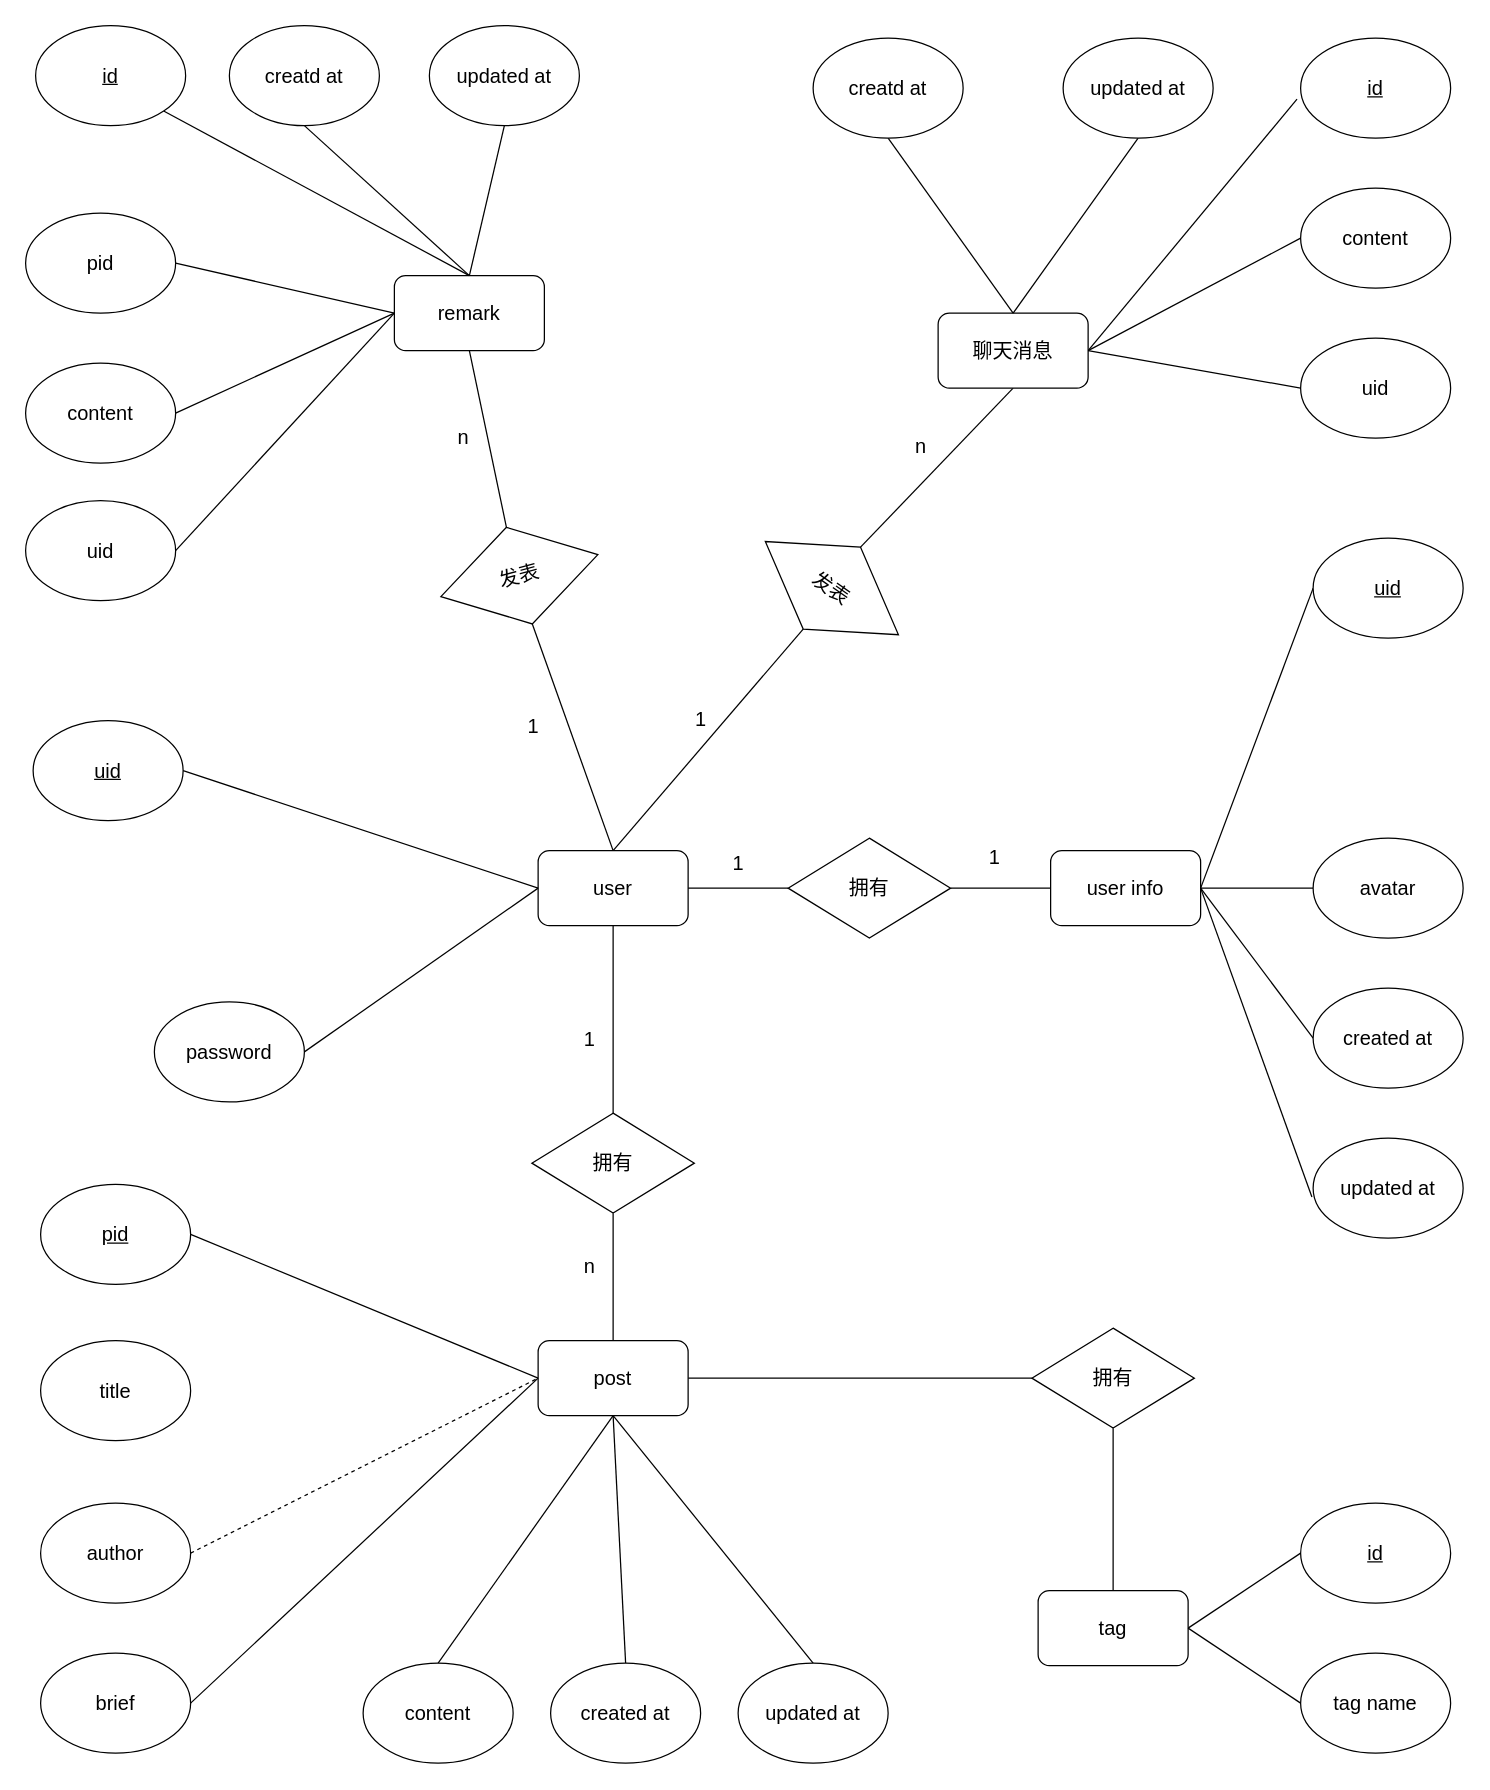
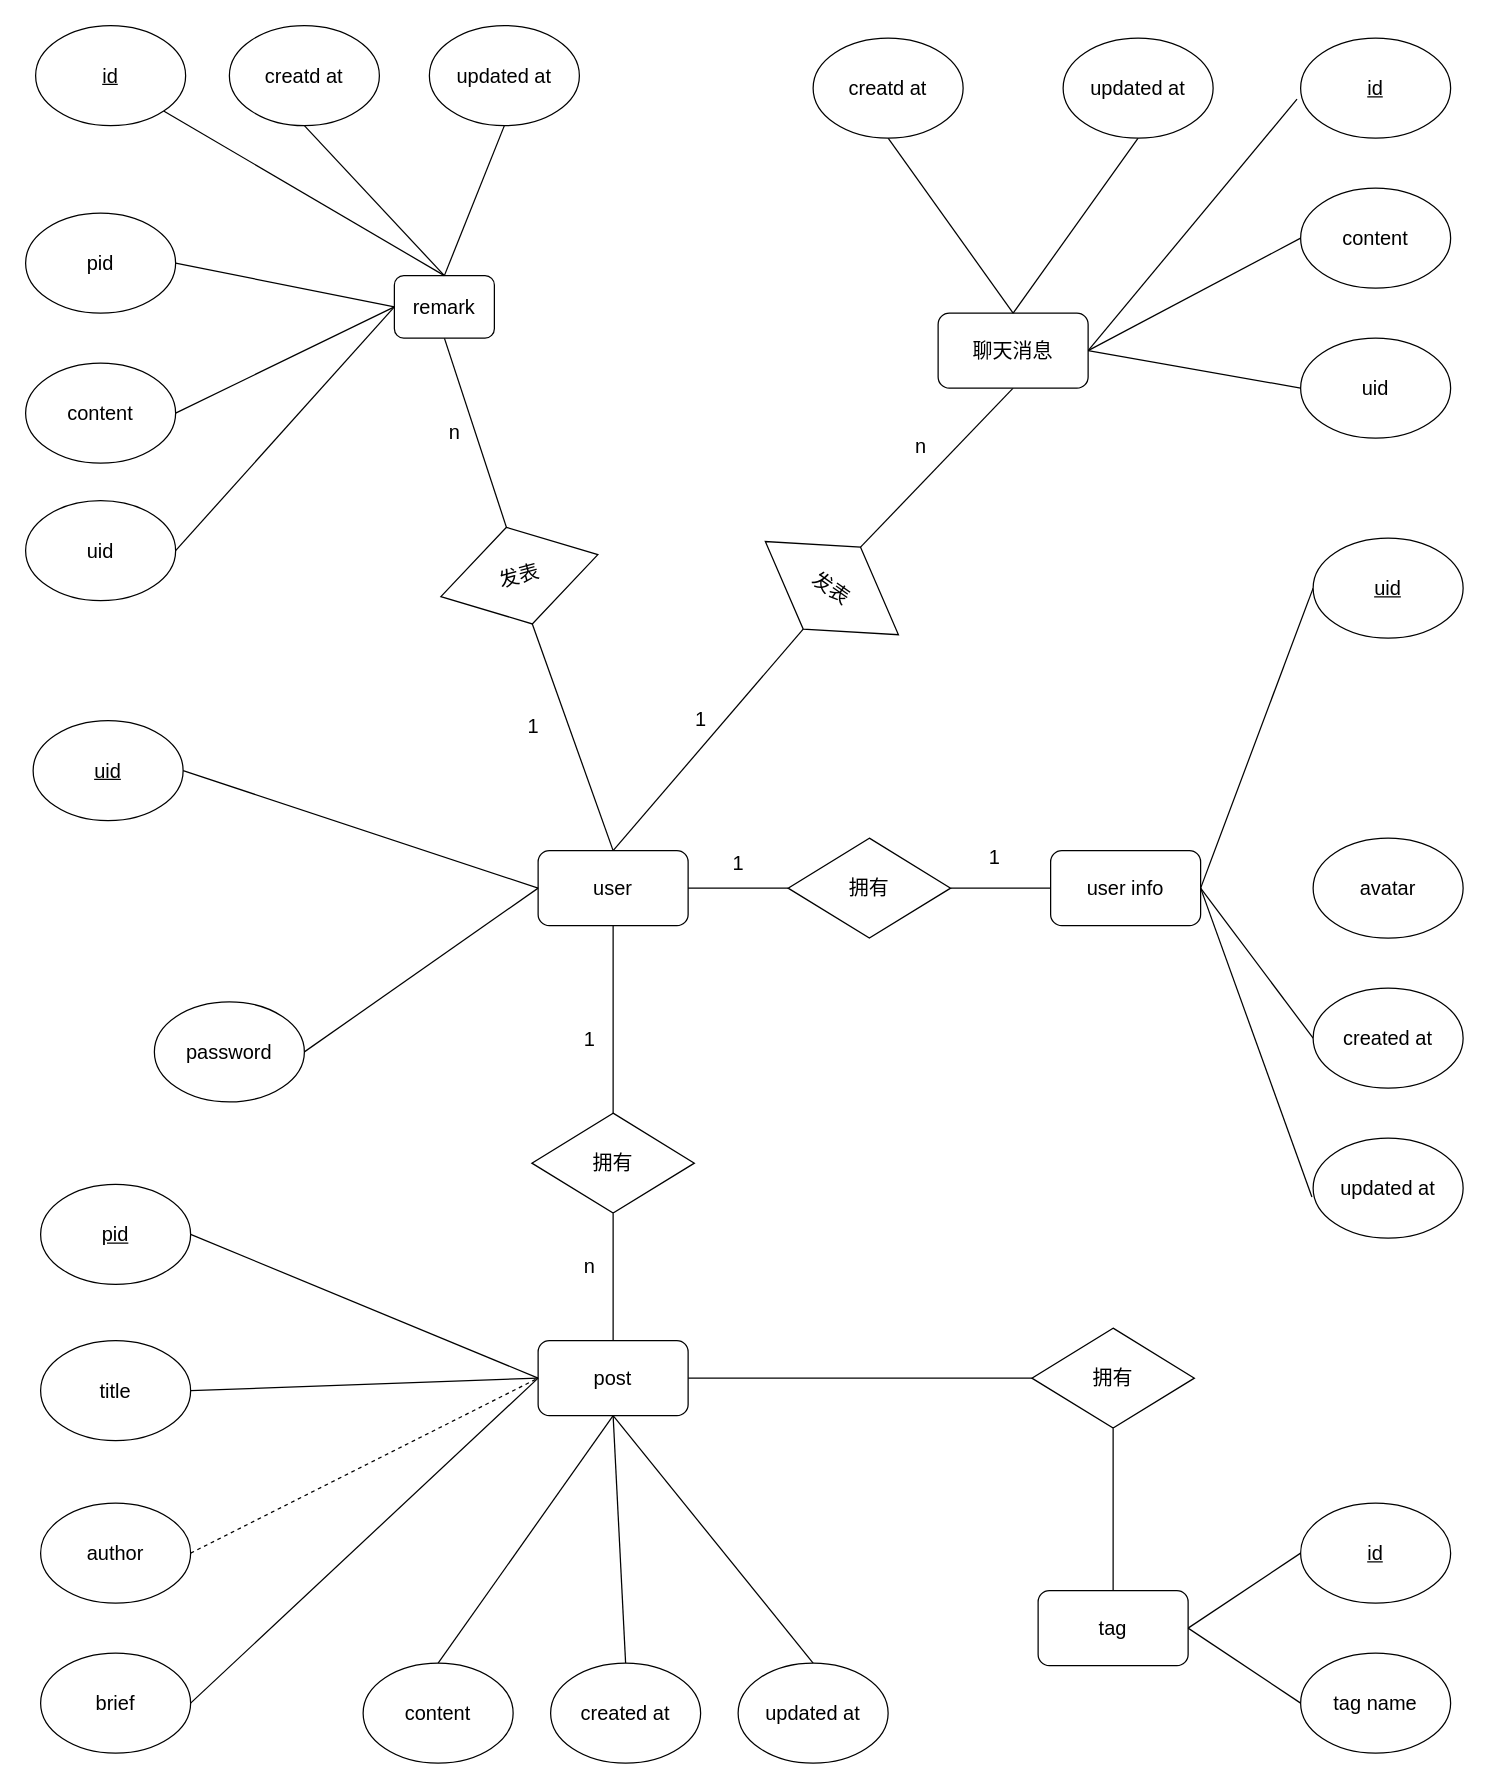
(469, 313) -> (444, 307)
(1258, 888) -> none
none -> (362, 1384)
